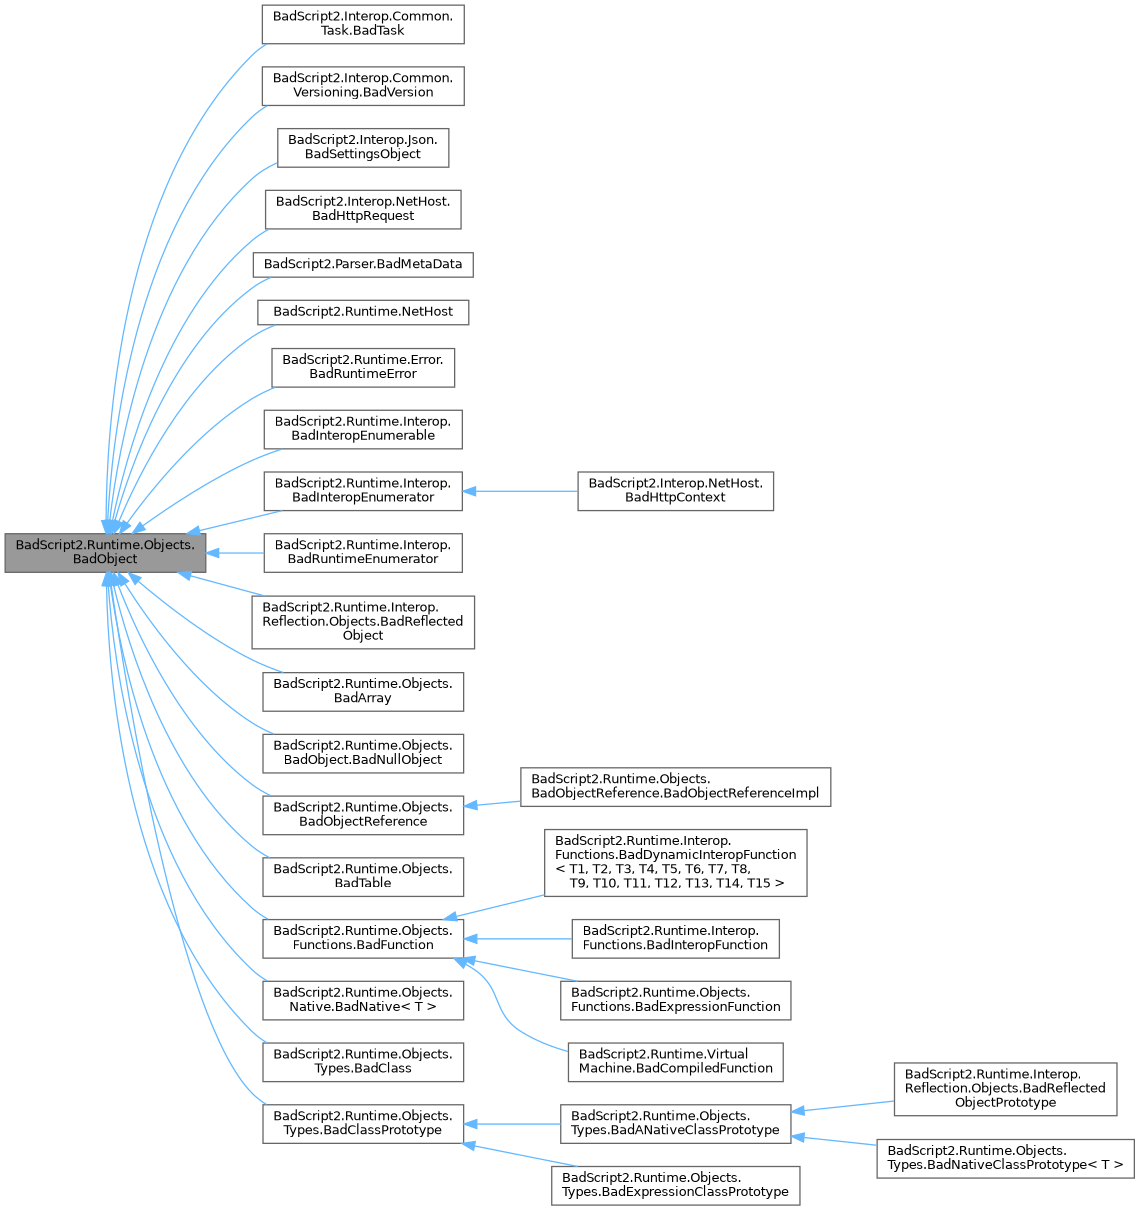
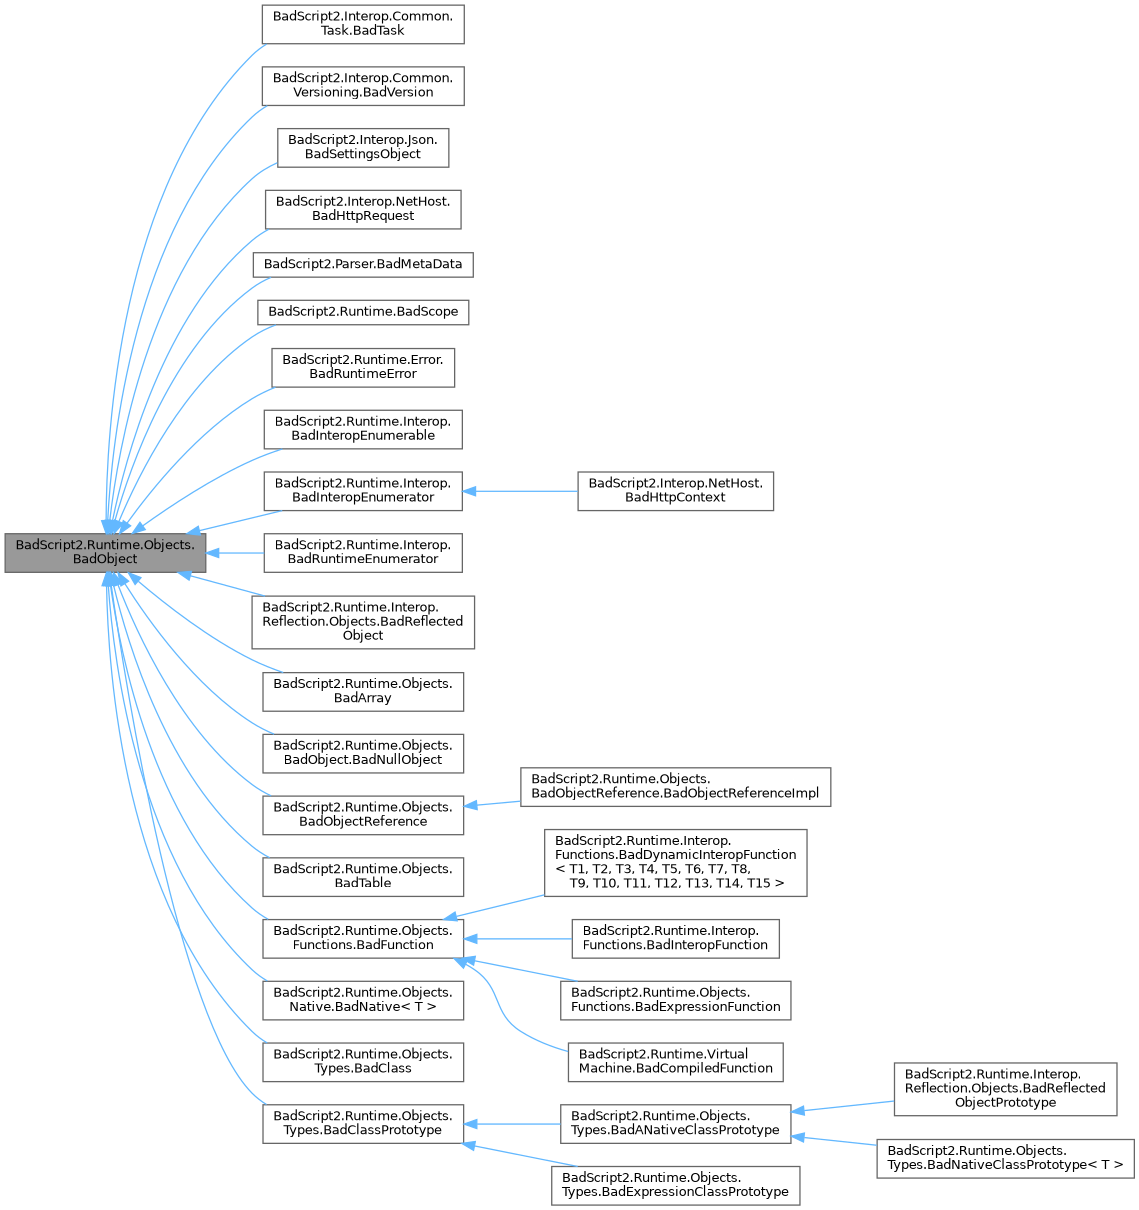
(363, 313) -> (363, 313)
